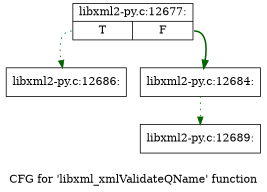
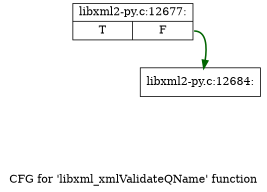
(66, 82) -> none
(200, 139) -> none
